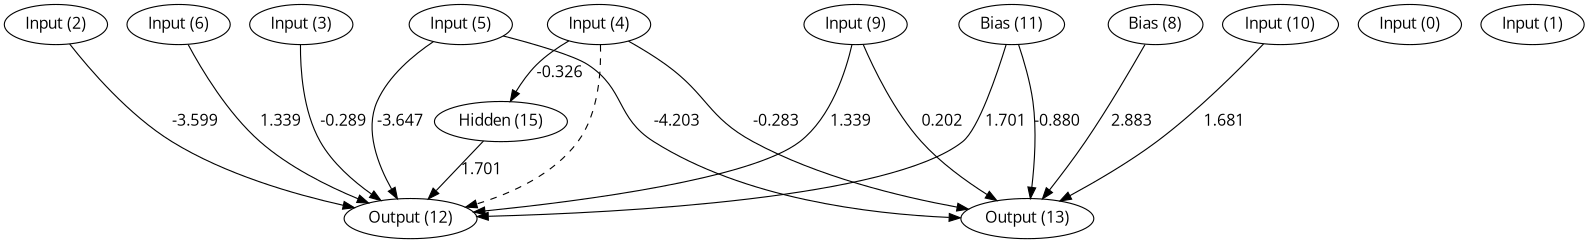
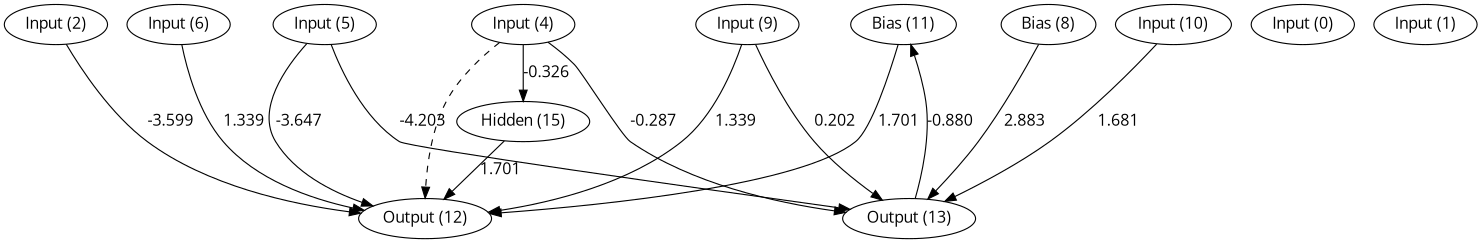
(301, 25) -> none
(1034, 115) -> (927, 127)
(776, 122) -> (654, 122)
